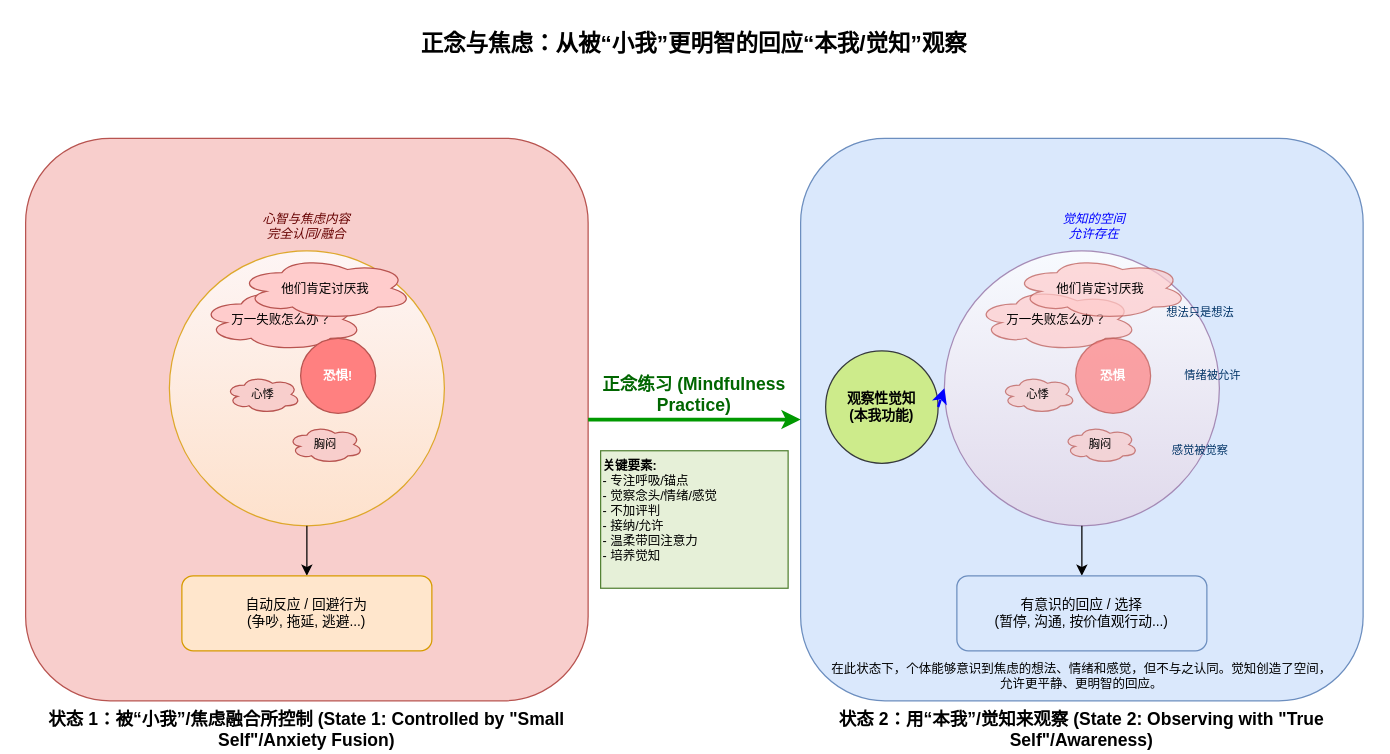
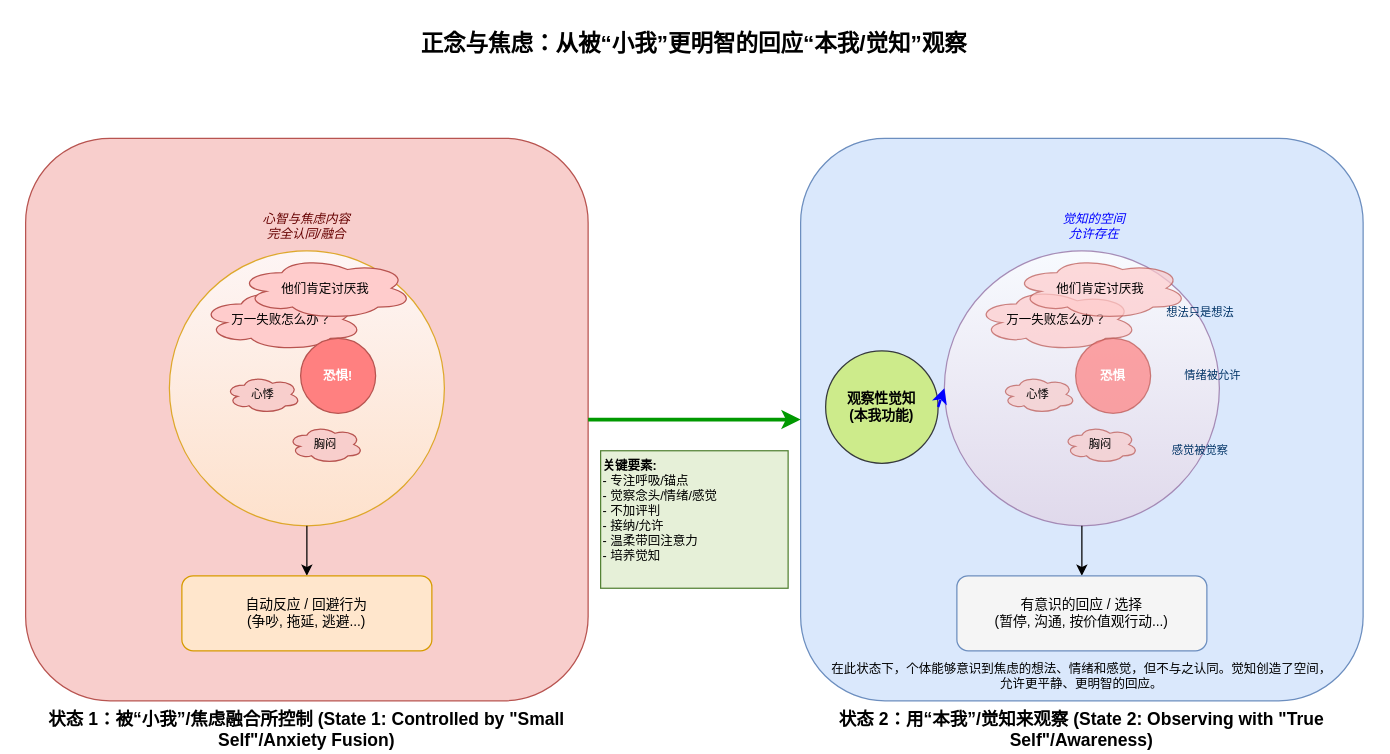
(694, 394) -> none
(1082, 613) -> (1082, 613)
